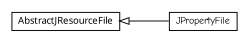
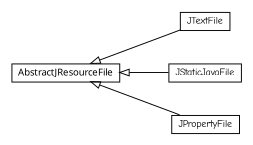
none -> (205, 21)
none -> (205, 73)
